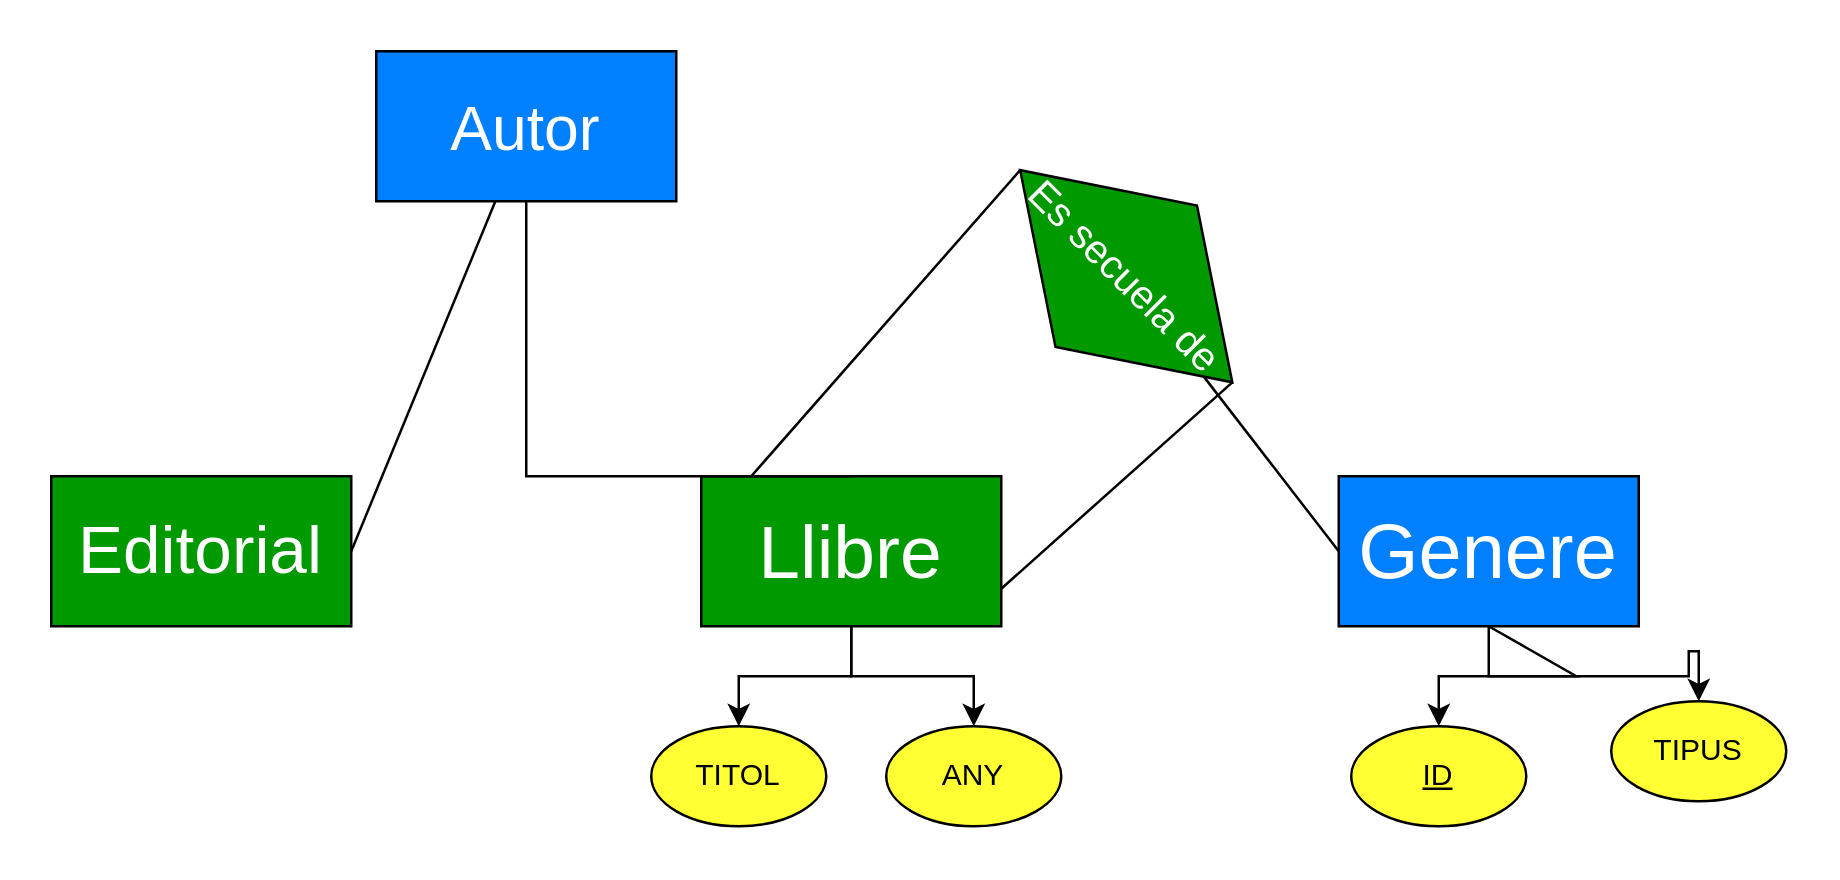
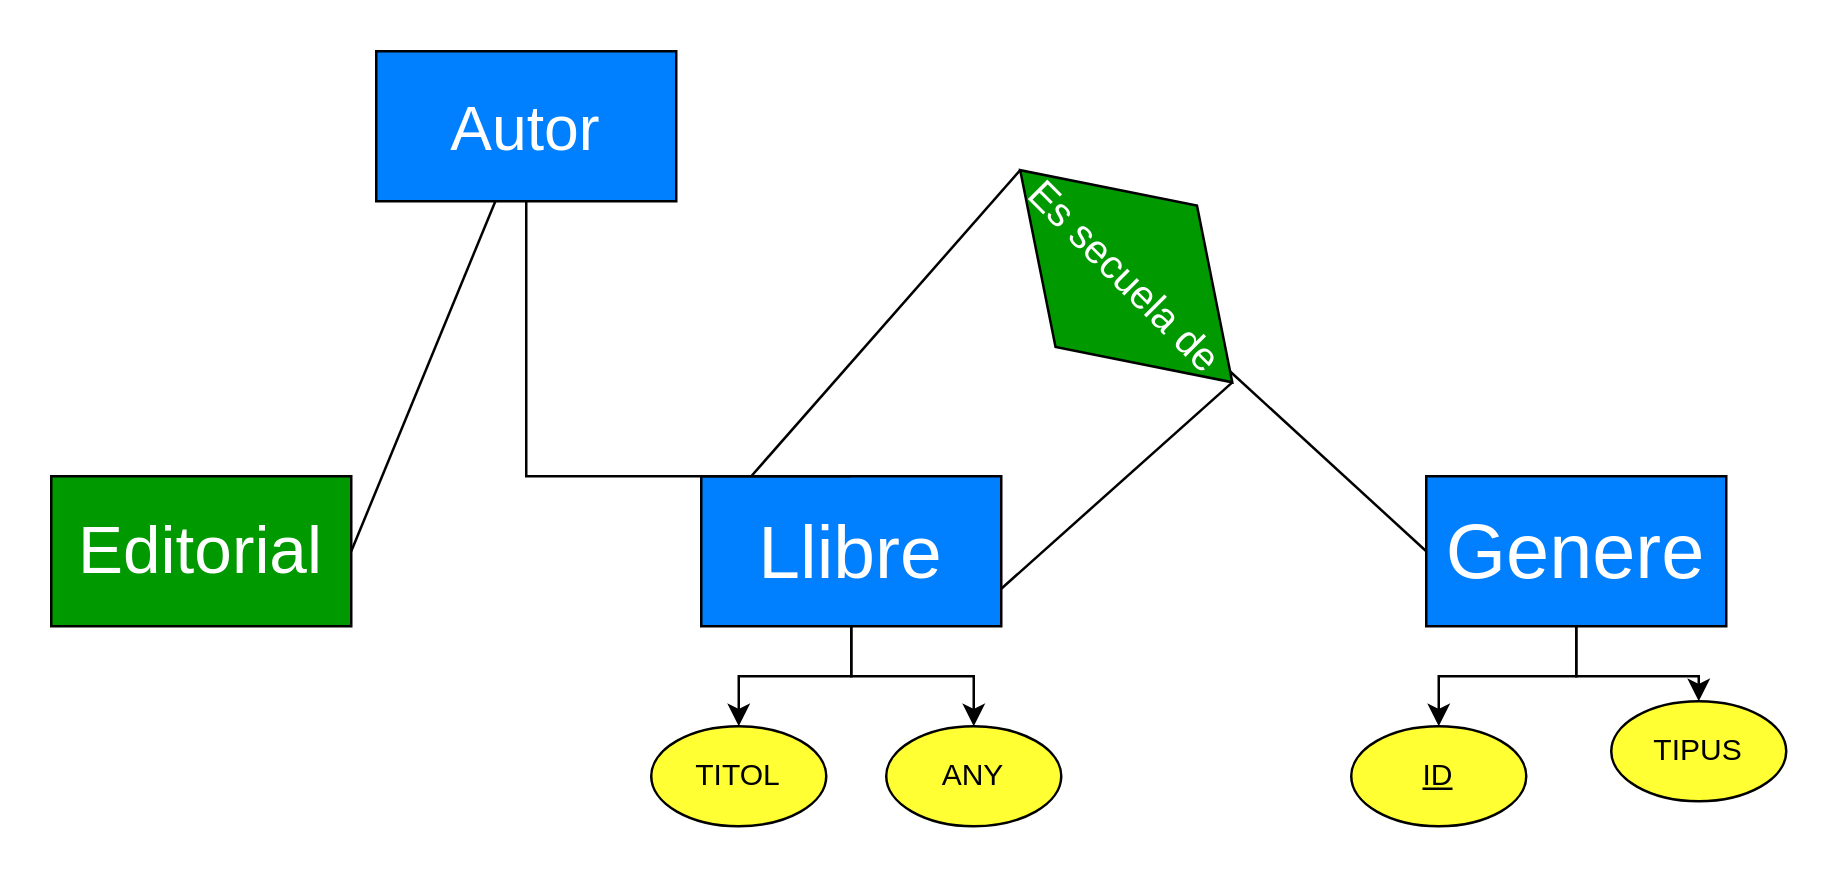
(851, 551) -> (851, 551)
(1489, 551) -> (1576, 551)
